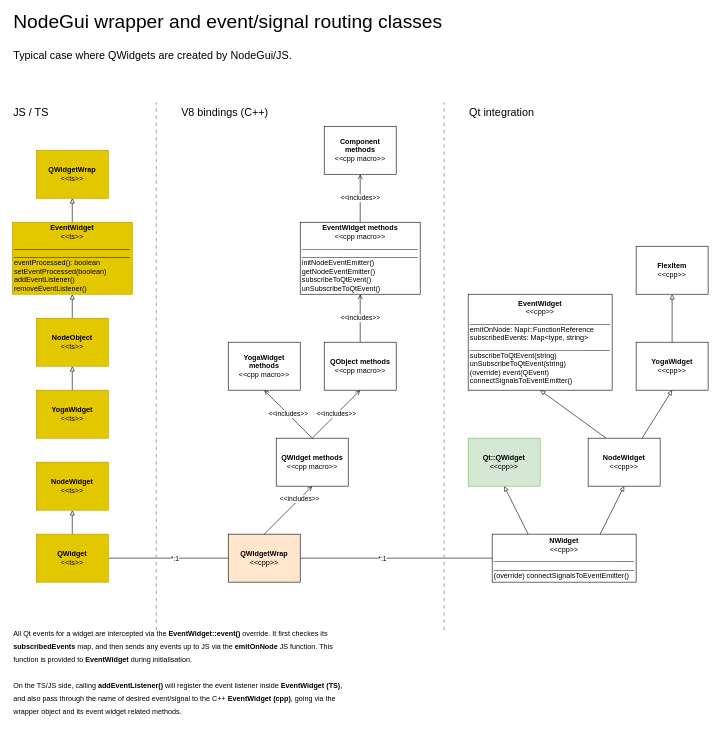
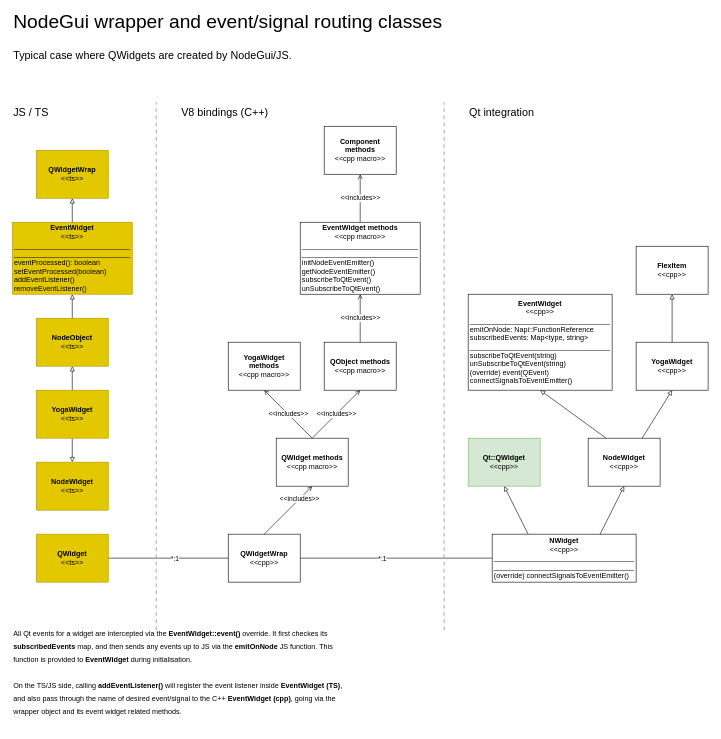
(72, 524) -> (72, 448)
(264, 558) -> (264, 558)
